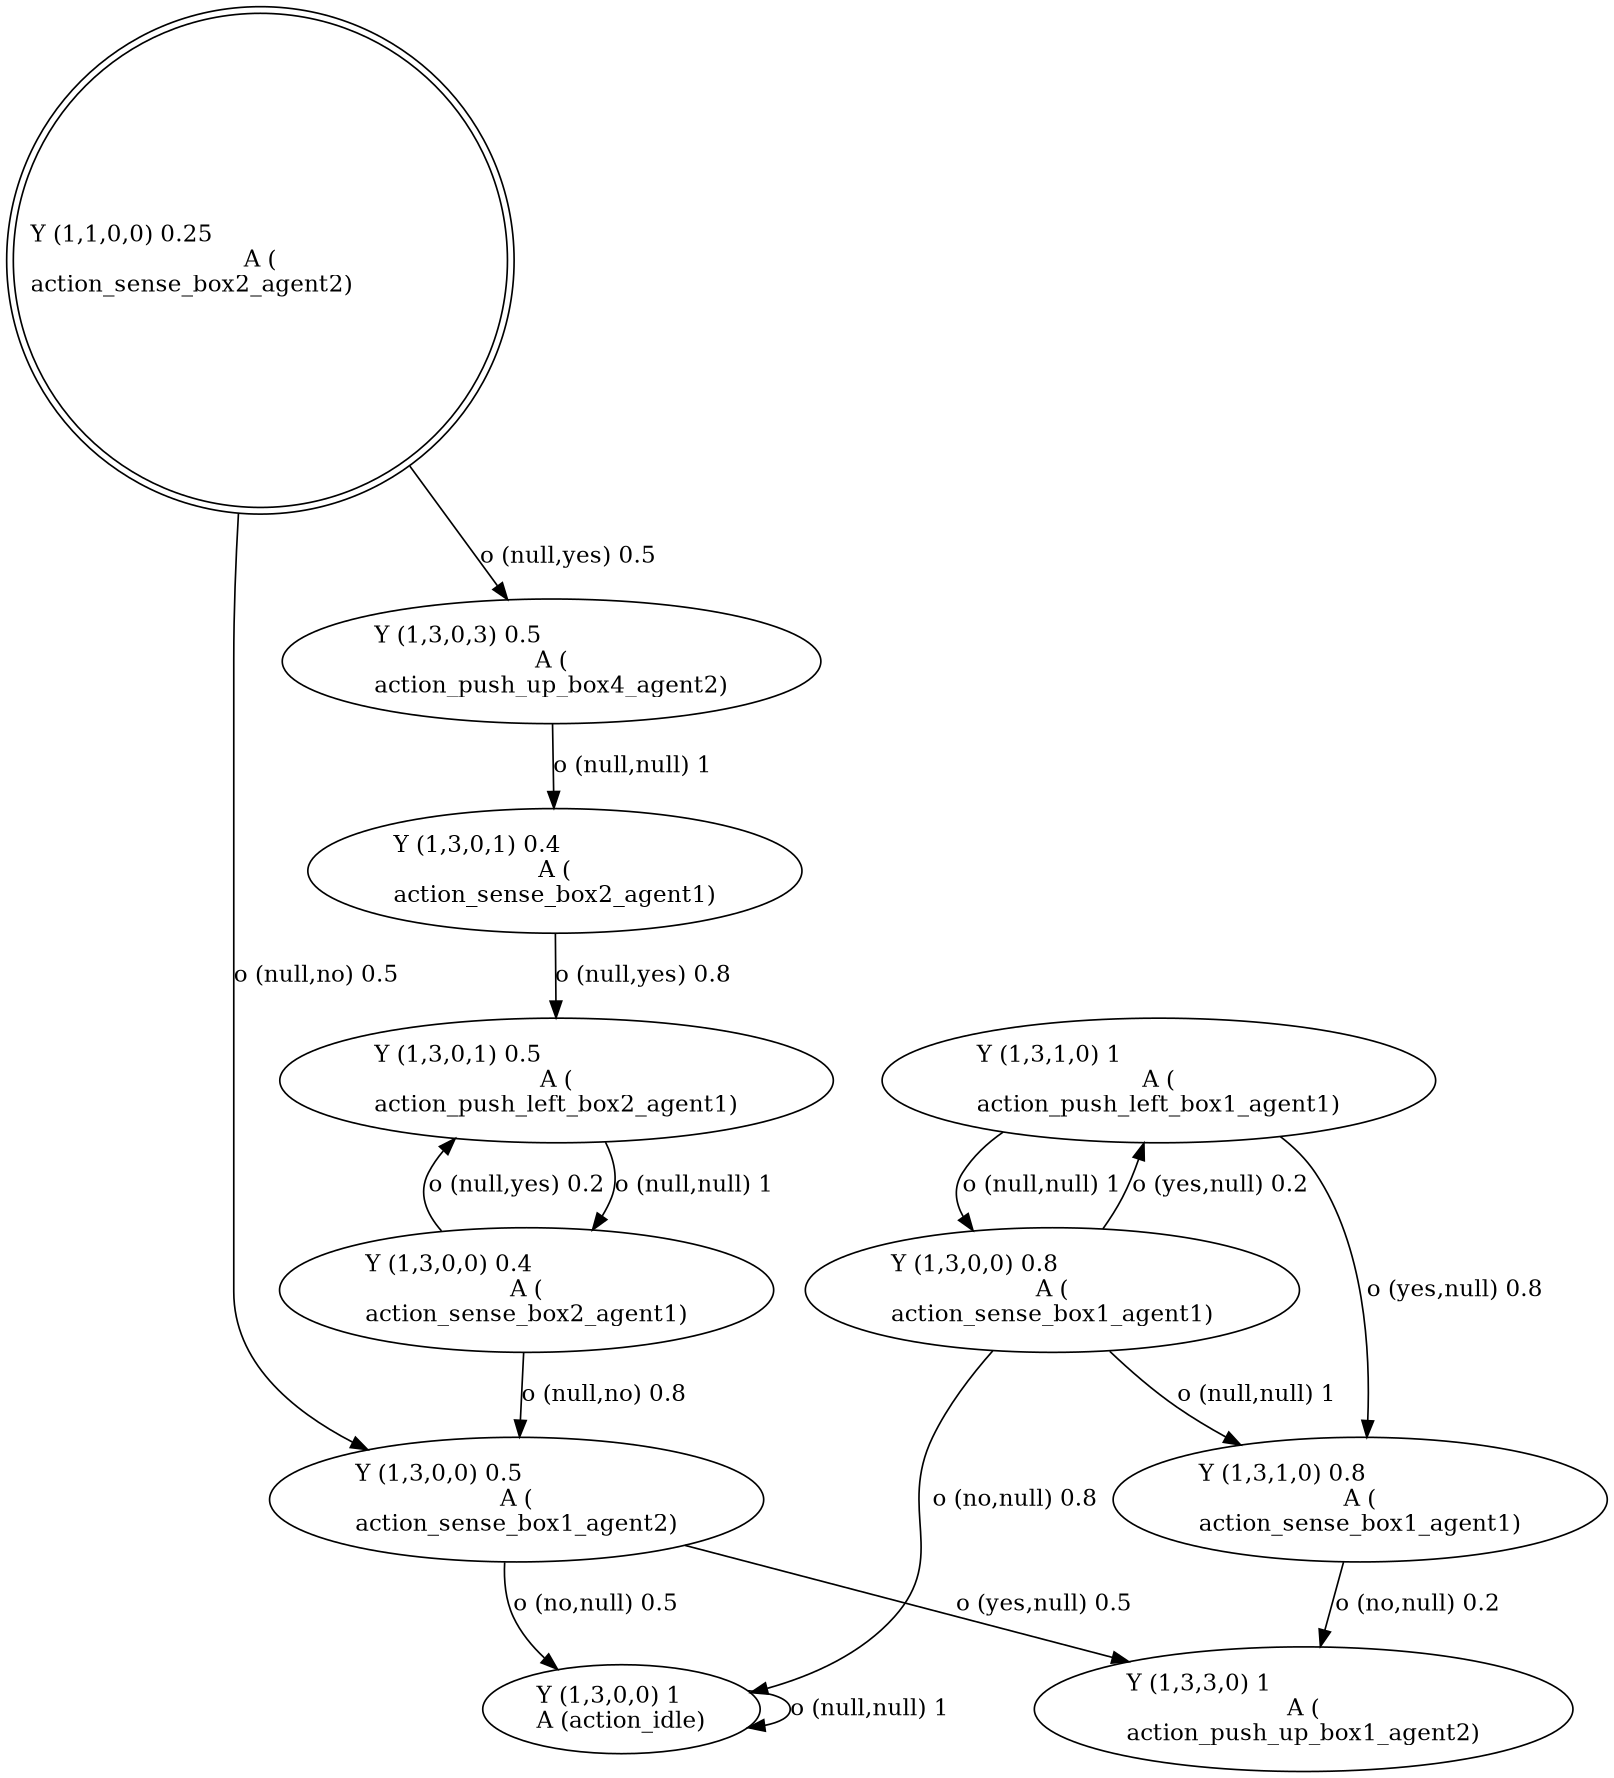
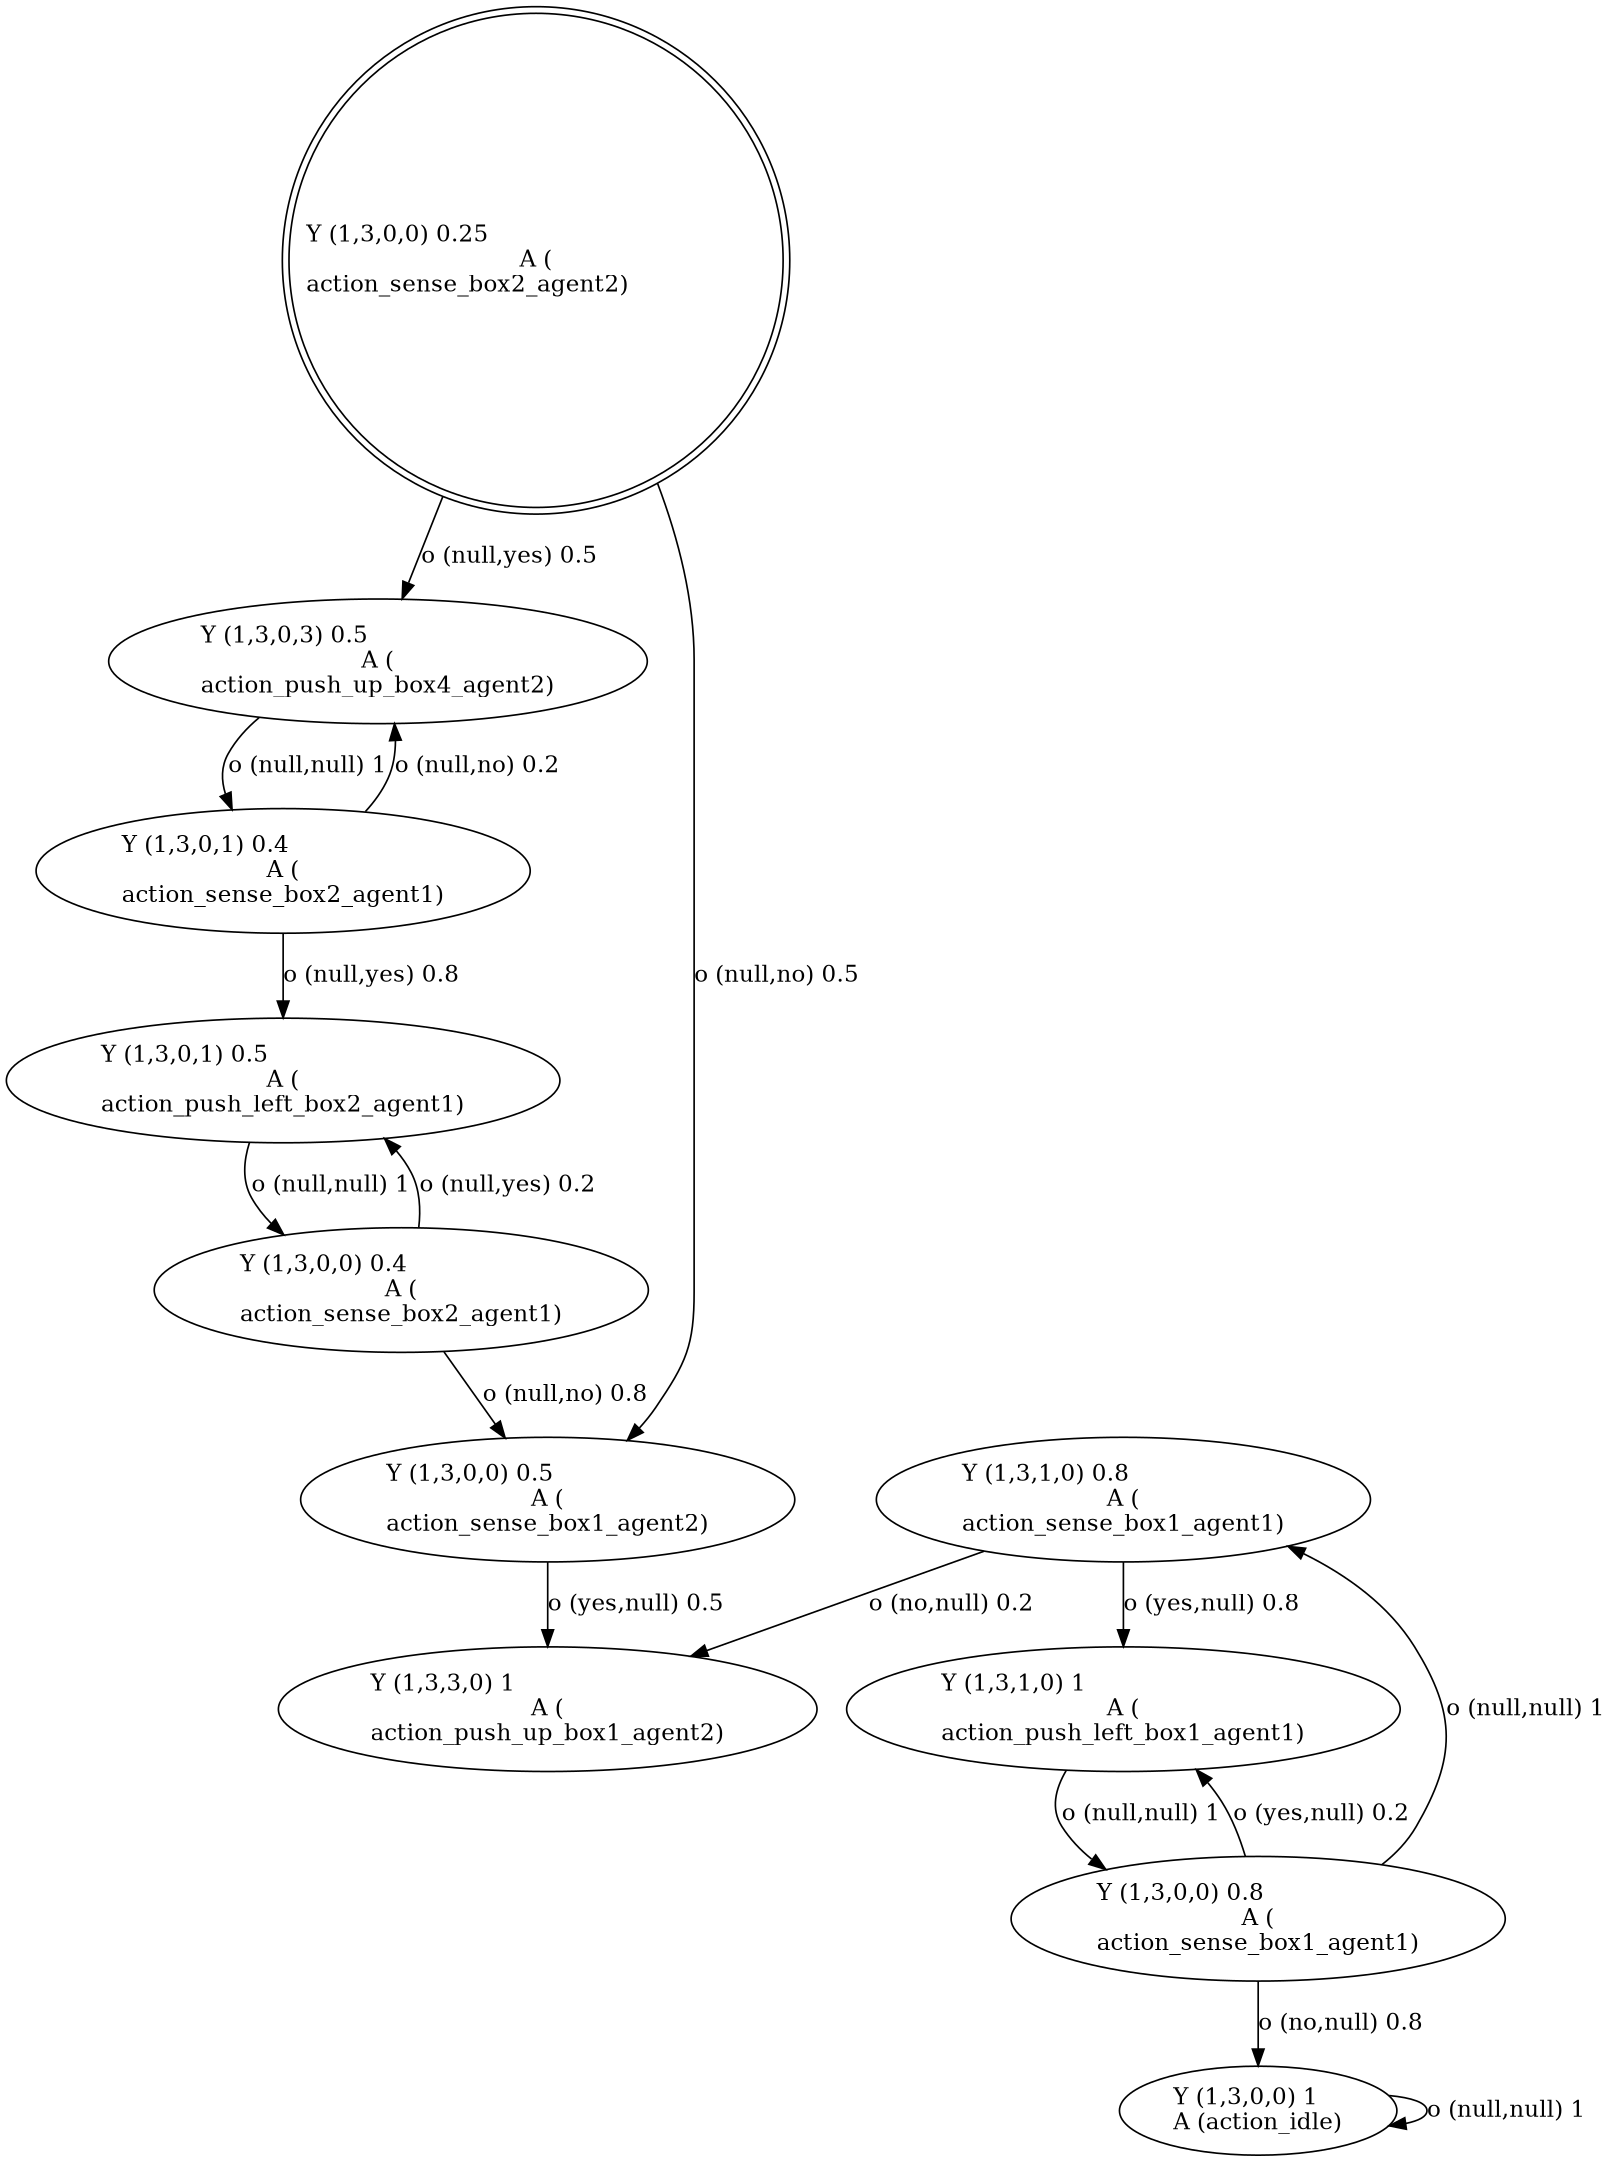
(260, 260) -> (536, 260)
none -> (388, 779)
(1355, 1268) -> (1123, 1596)
(513, 1615) -> none
